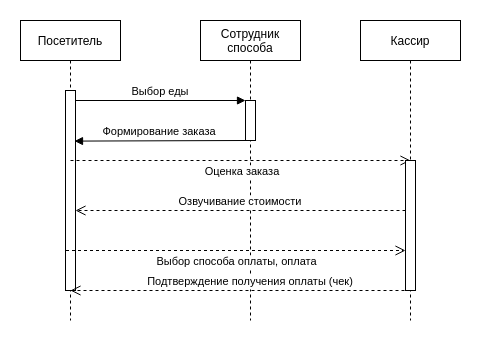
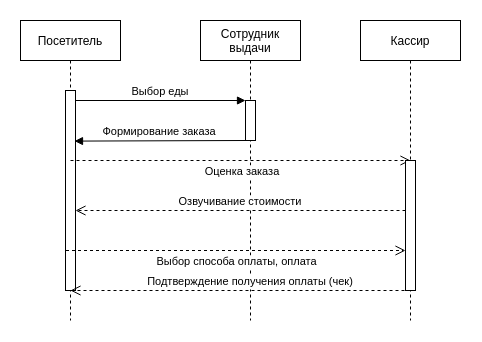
(250, 34) -> (250, 34)
